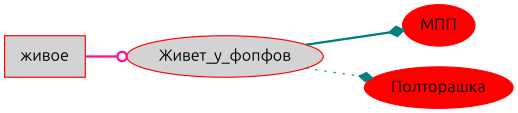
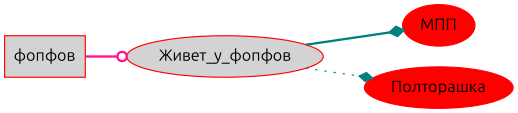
(45, 56) -> (45, 56)
